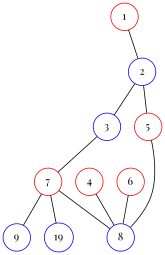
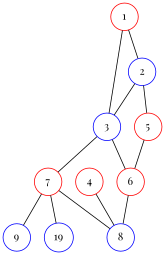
none -> (116, 72)
none -> (119, 154)
(153, 187) -> (139, 154)
